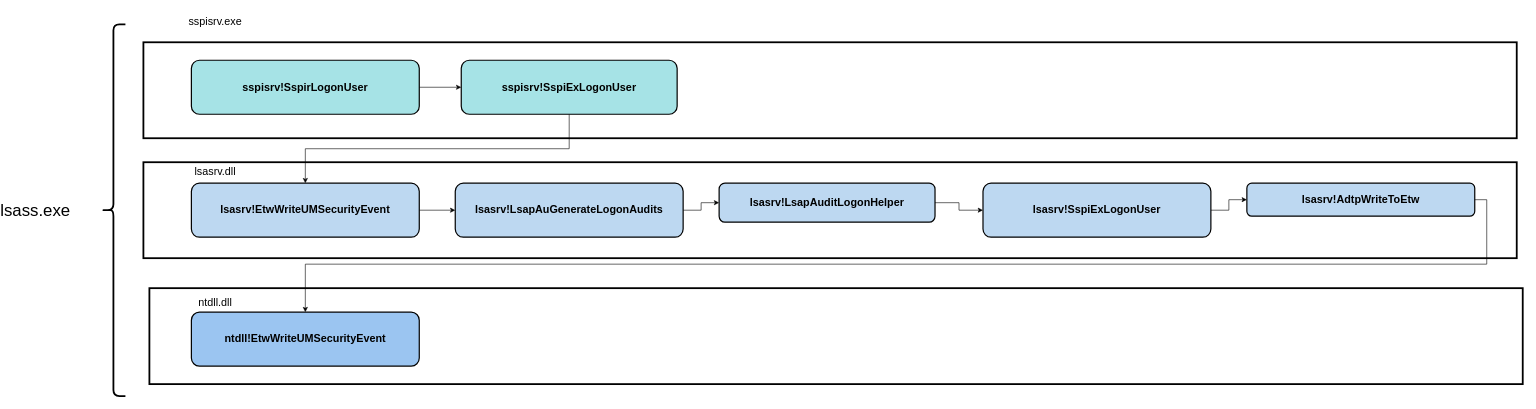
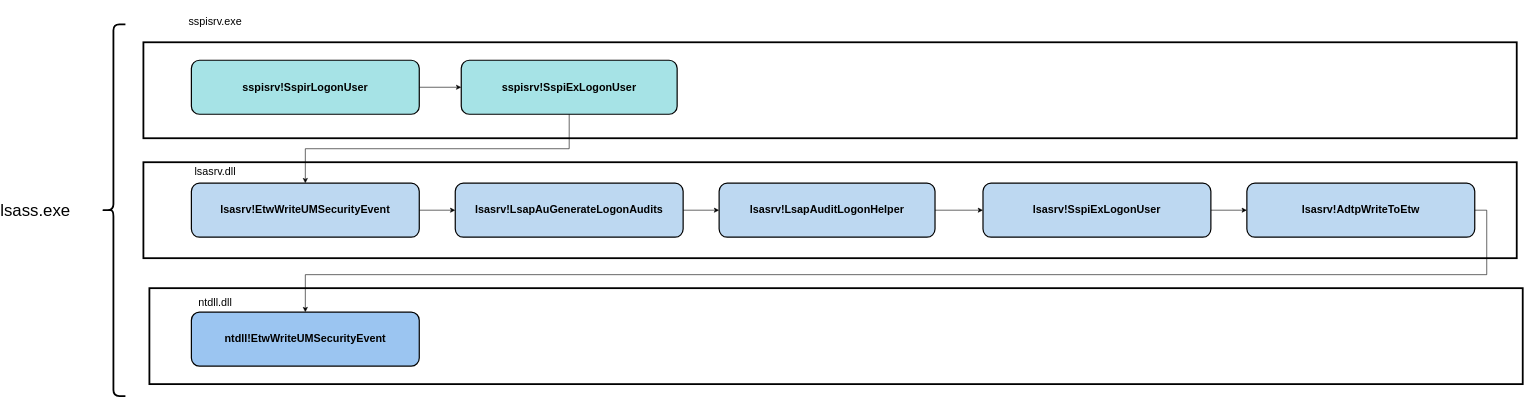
(1361, 200) -> (1361, 210)
(827, 203) -> (827, 210)
